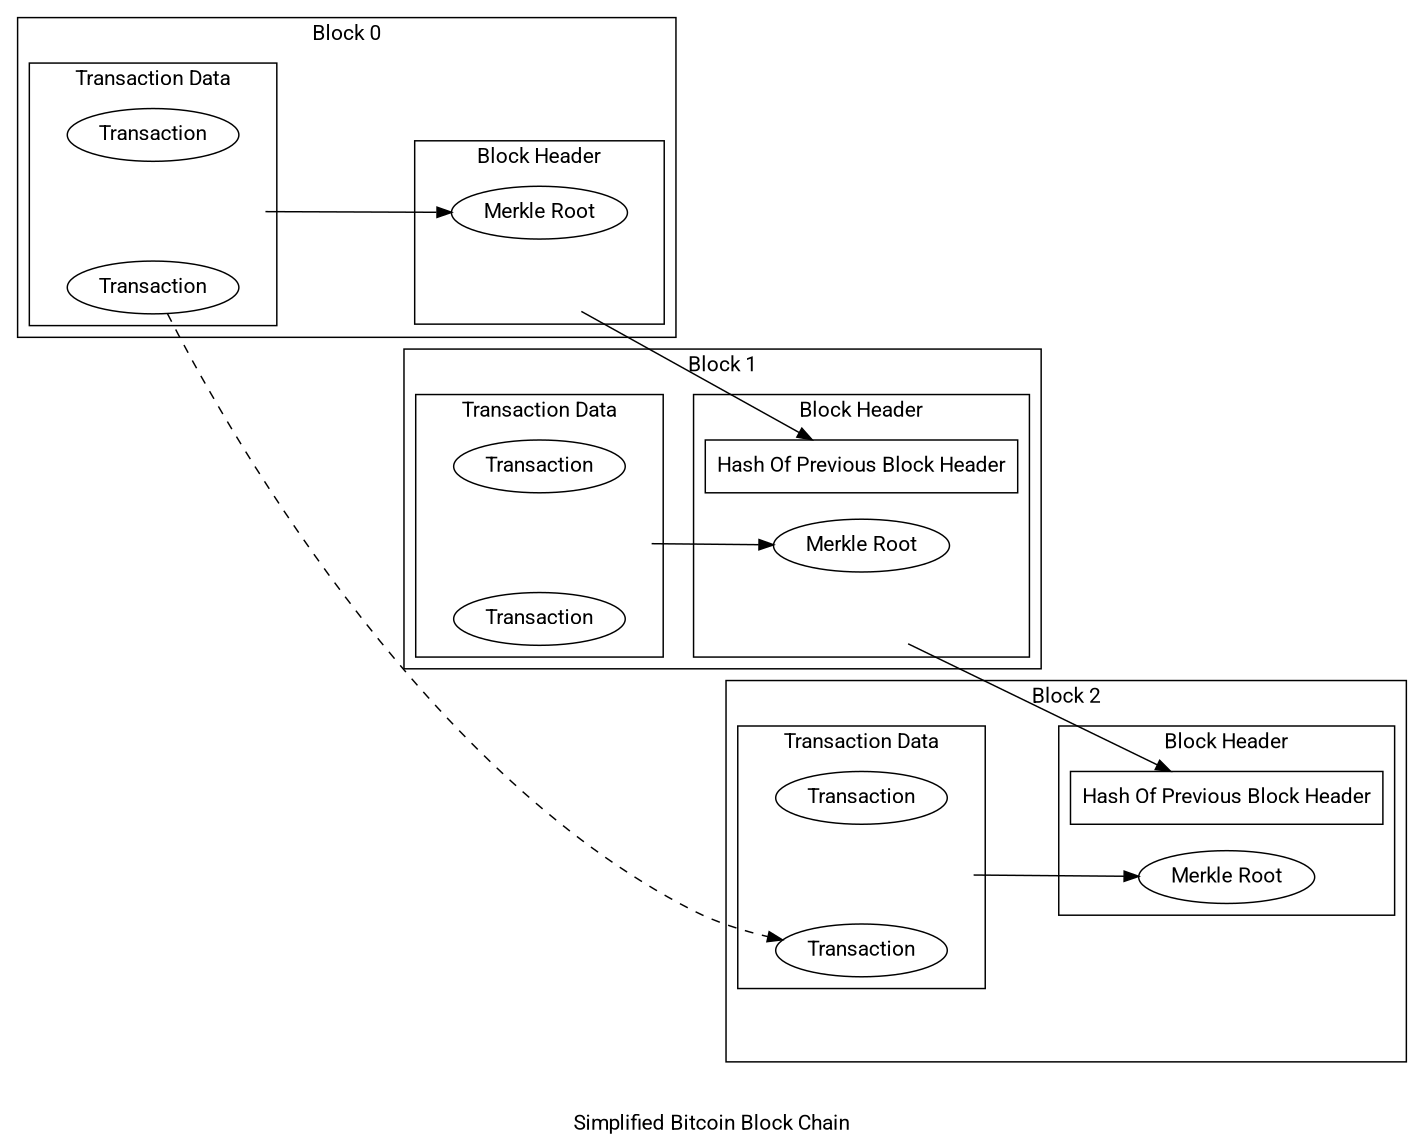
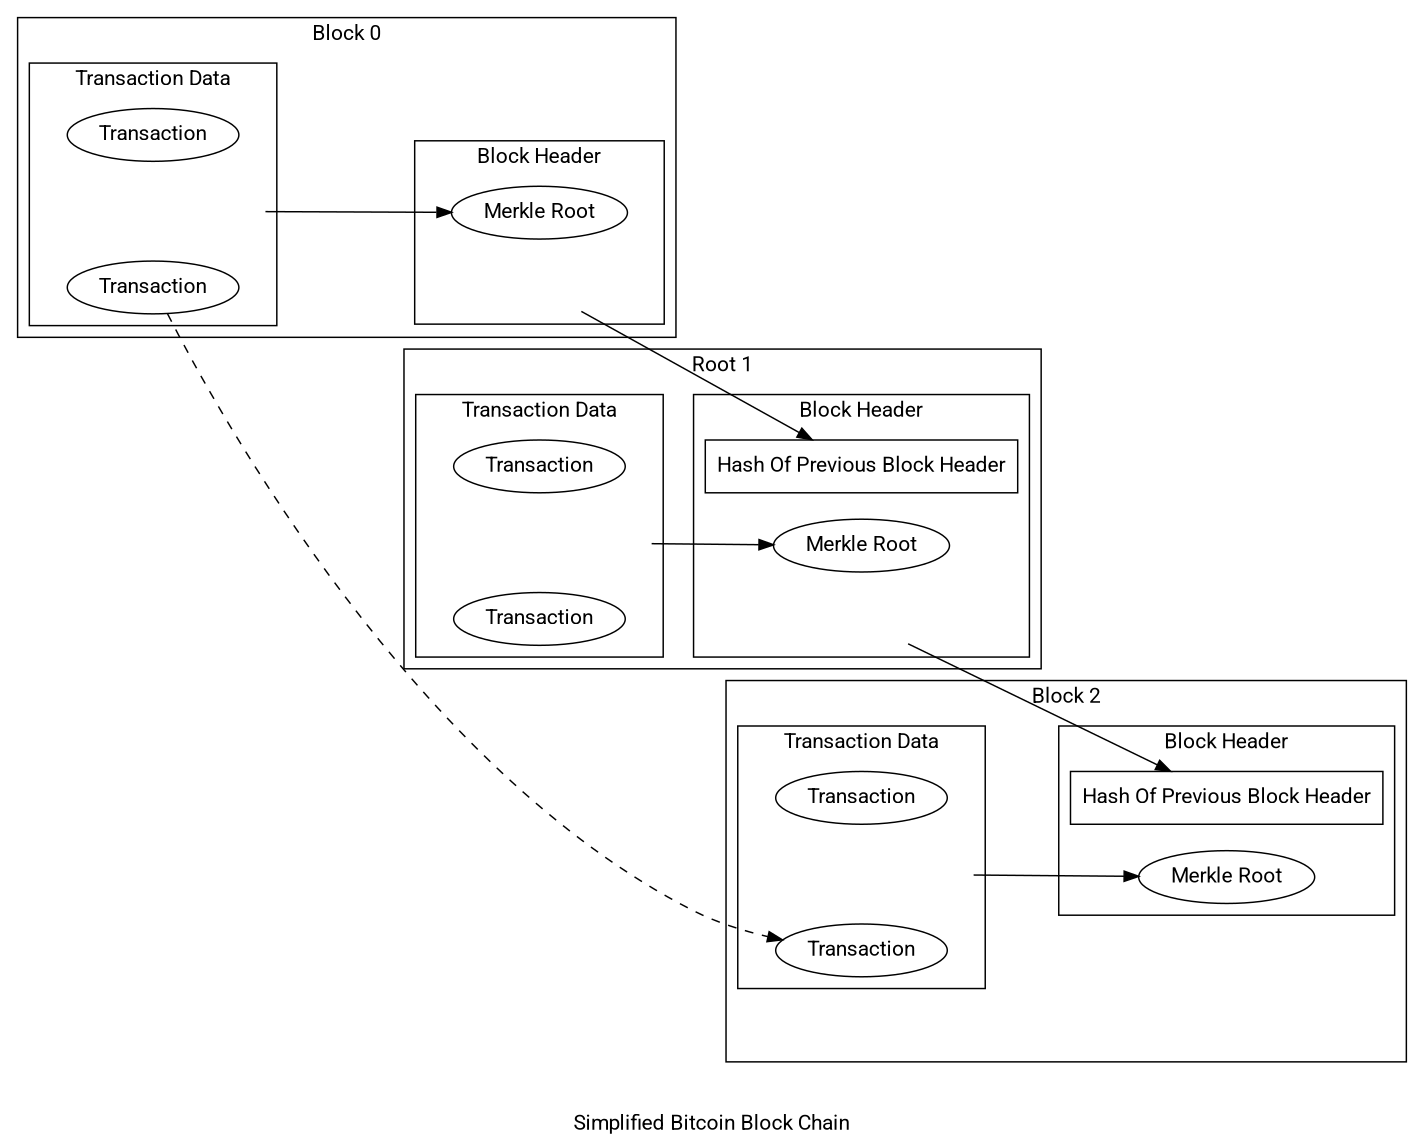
(723, 366) -> (723, 366)
